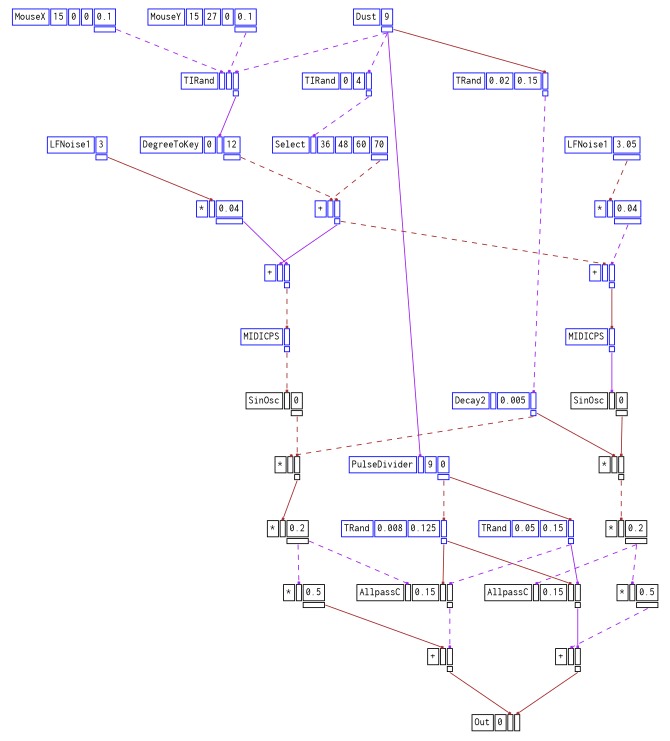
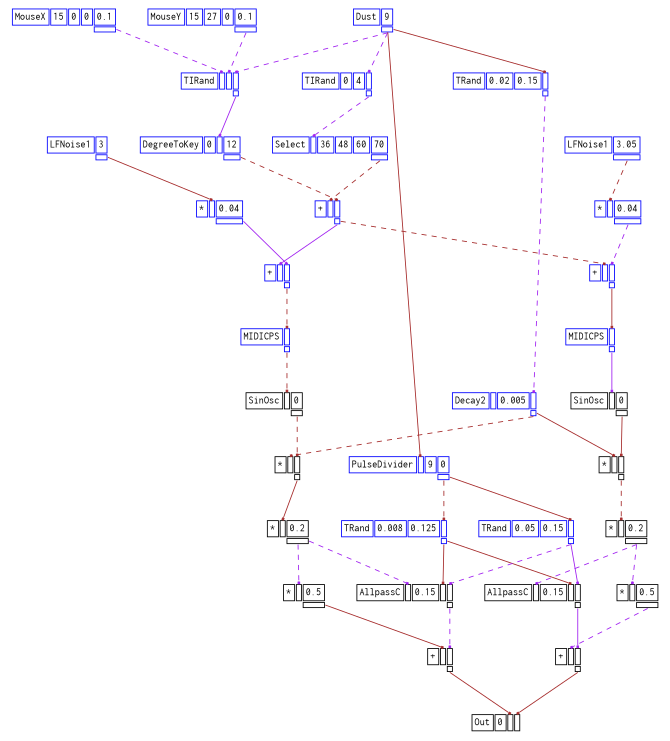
(404, 243) -> (404, 243)
